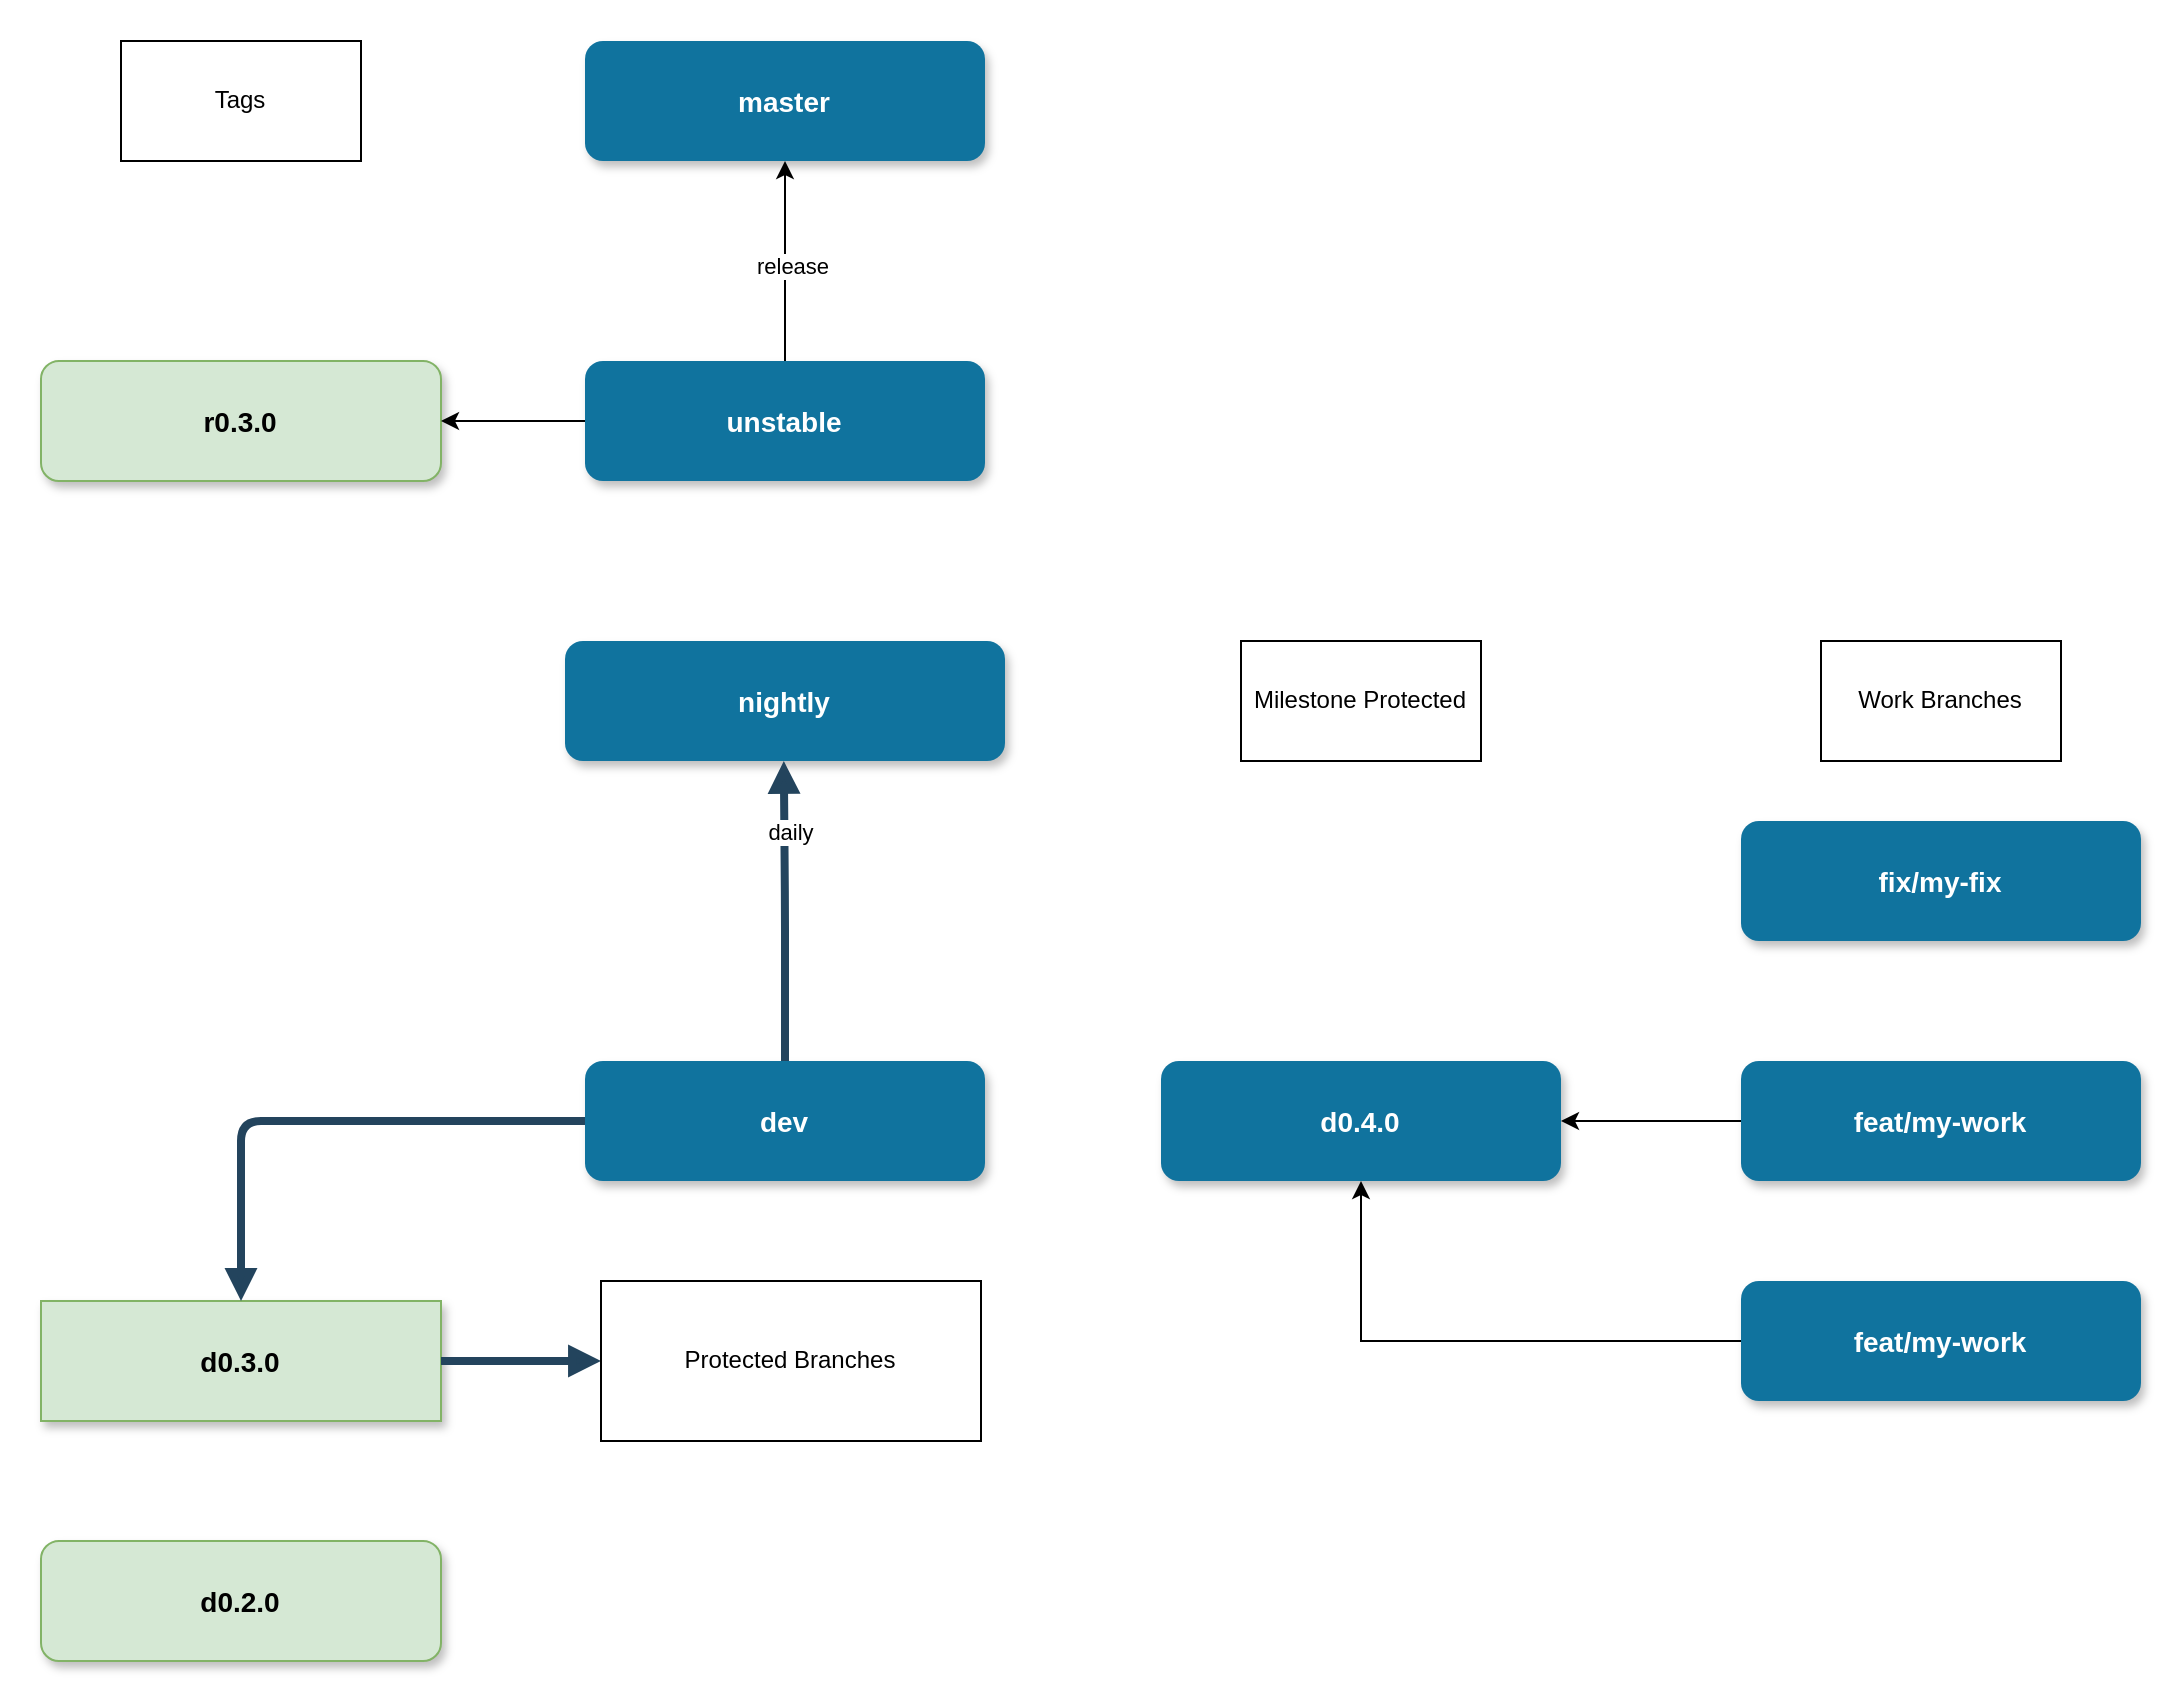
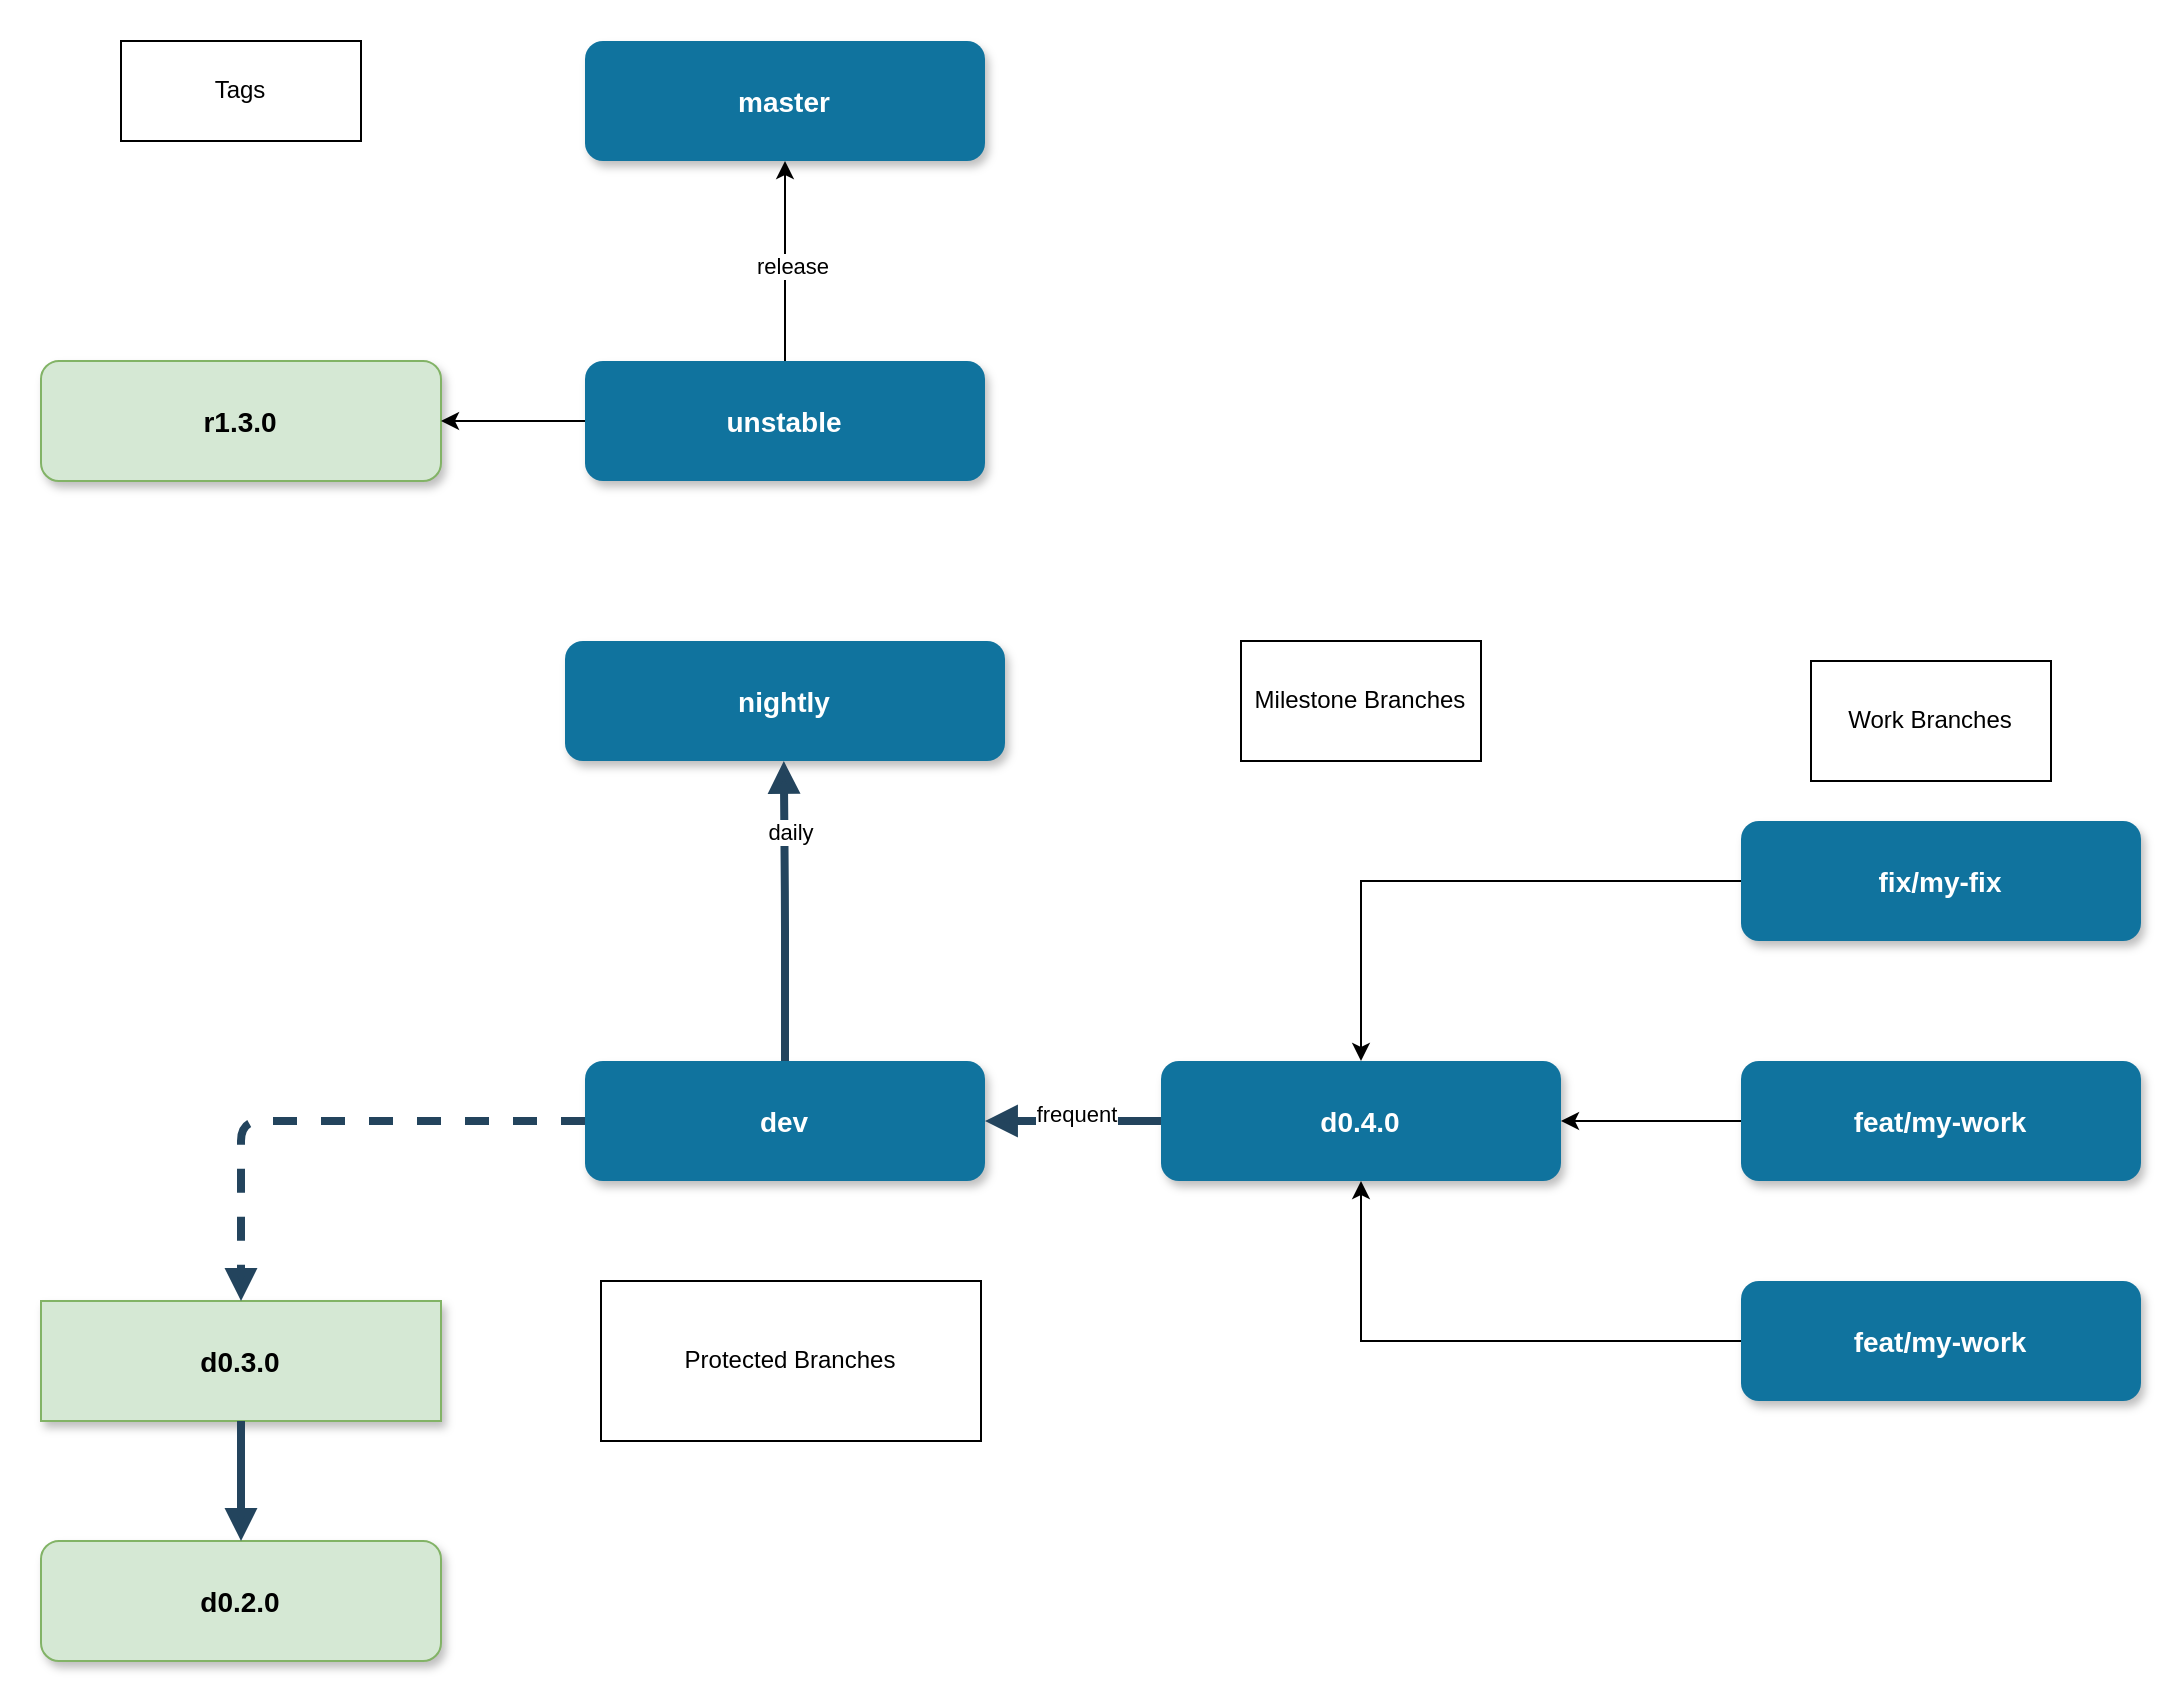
(241, 101) -> (241, 91)
(240, 423) -> (240, 423)
(1361, 701) -> (1361, 701)
(1941, 701) -> (1931, 721)
none -> (1468, 881)
(549, 1121) -> (549, 1121)
none -> (1088, 1121)
(506, 1361) -> (241, 1464)
